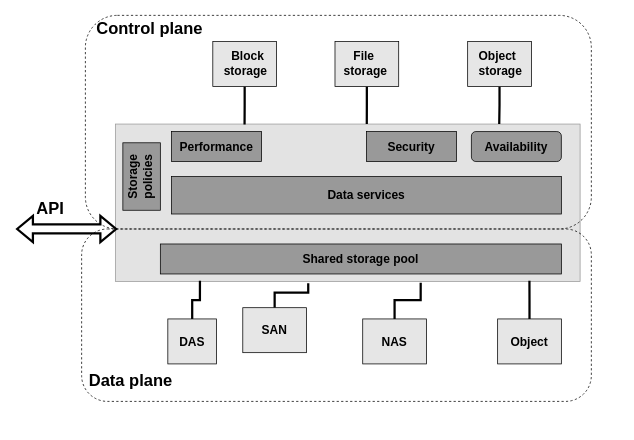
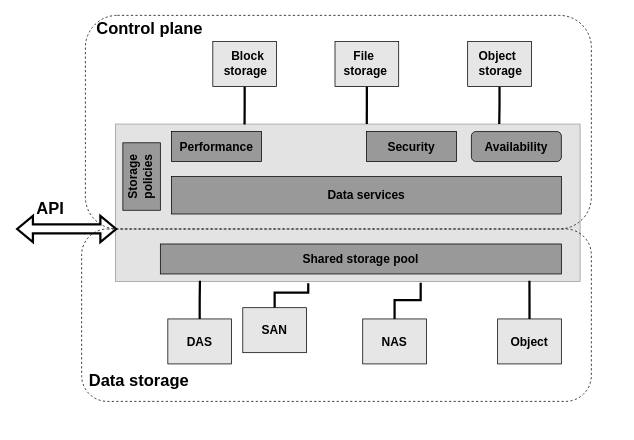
(192, 342) -> (200, 342)
(131, 382) -> (142, 382)
